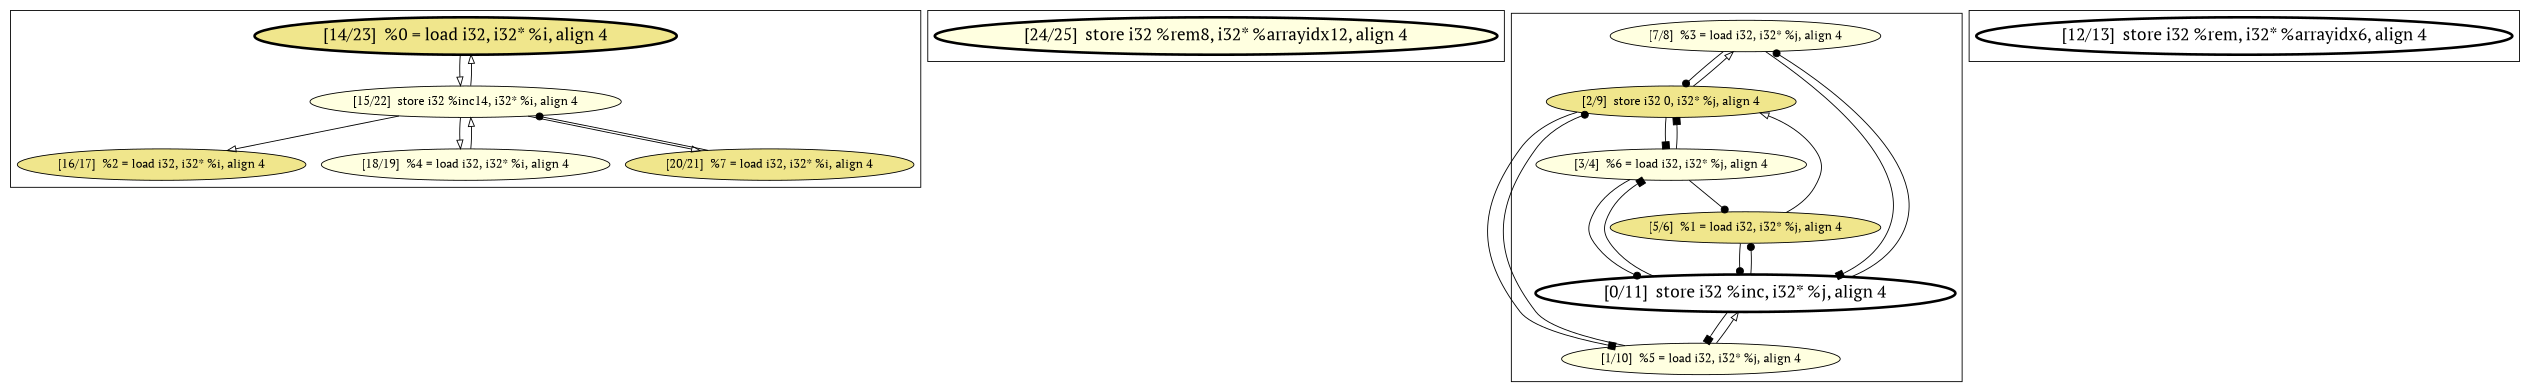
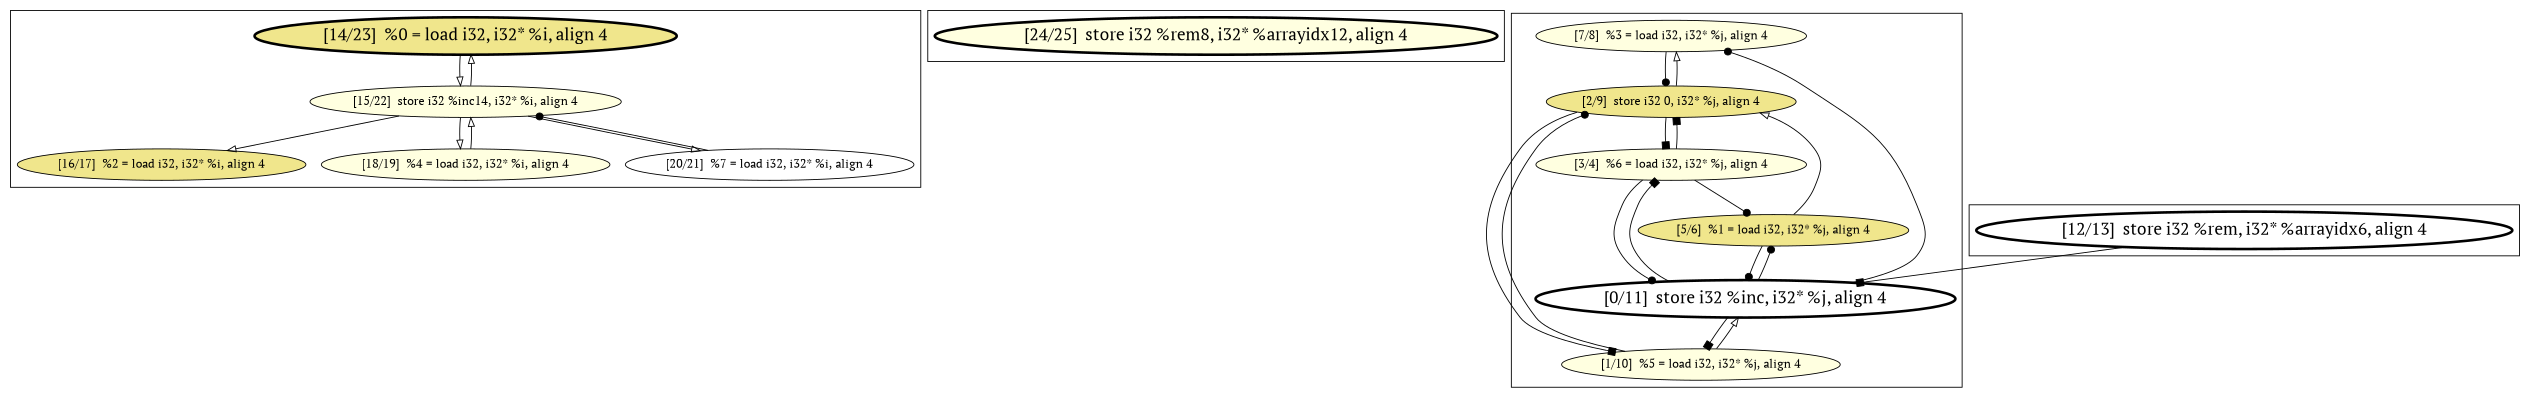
(1873, 151) -> (1996, 264)
(770, 165) -> (770, 165)
